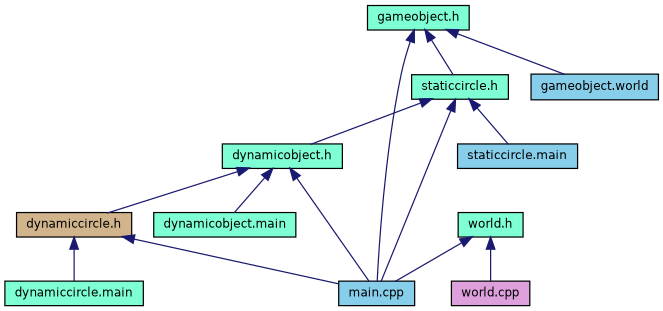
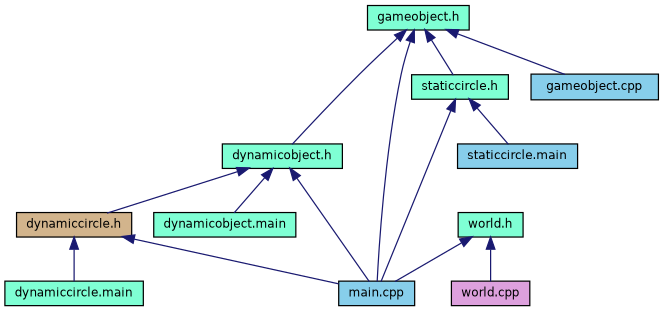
(595, 87) -> (595, 87)
(366, 124) -> (344, 90)
